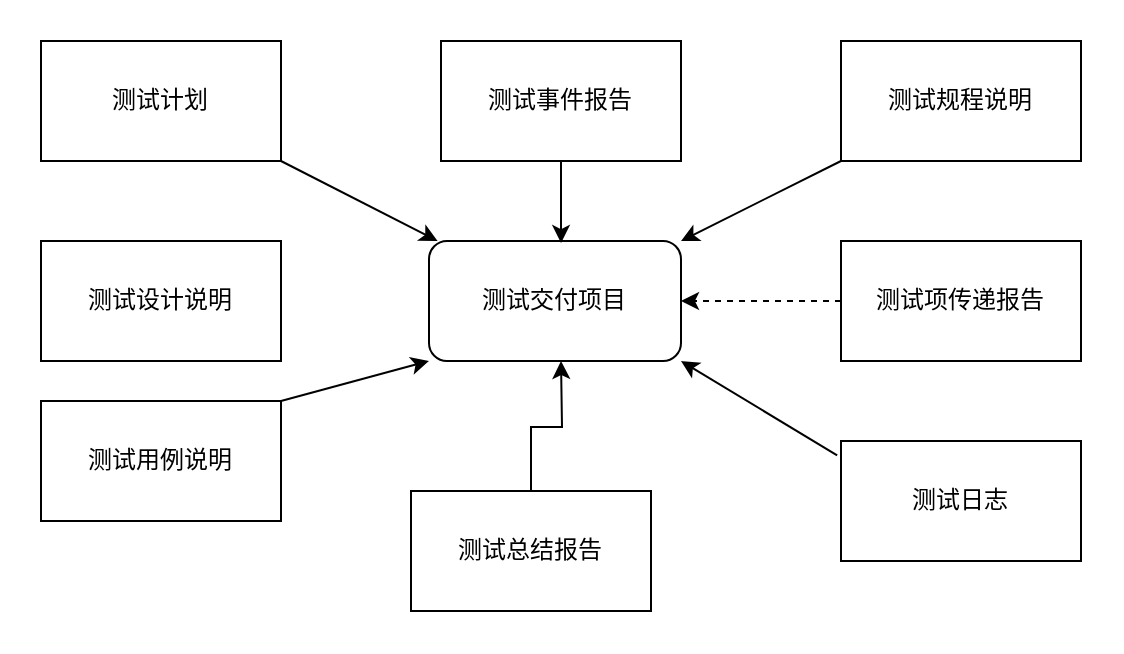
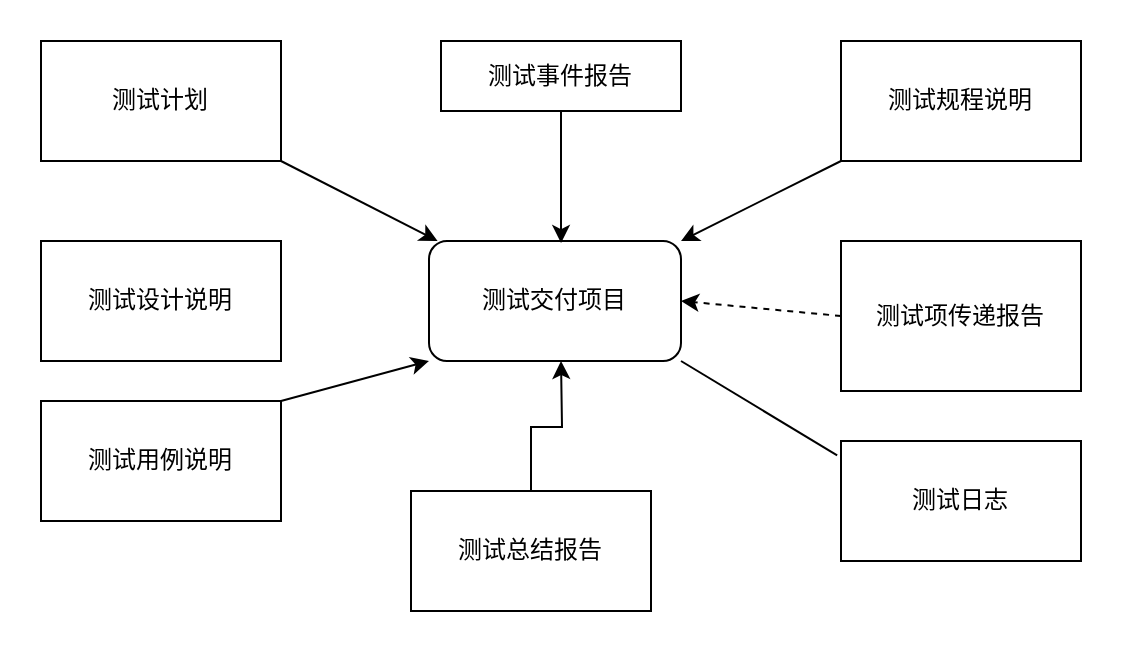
(561, 101) -> (561, 76)
(961, 301) -> (961, 316)
(694, 369) -> (688, 365)
